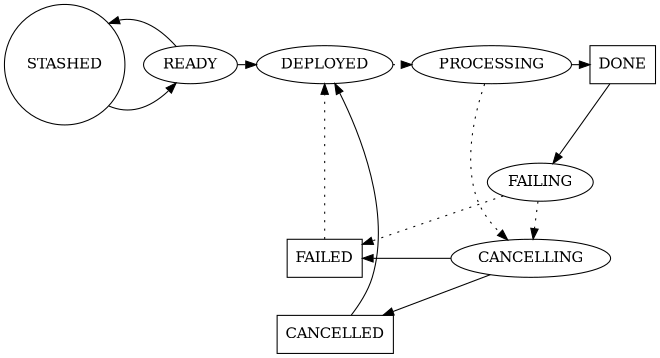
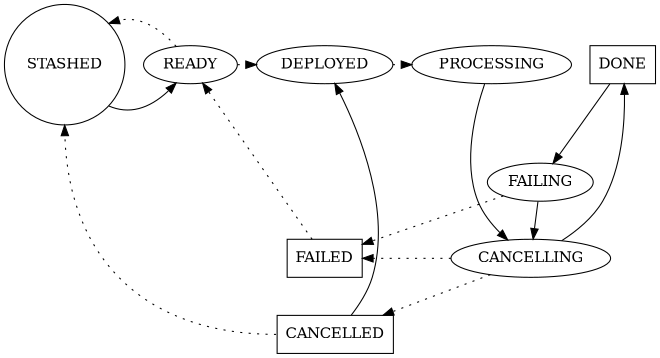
(151, 26) -> (151, 26)
(242, 65) -> (242, 65)
(575, 65) -> (613, 177)
(471, 162) -> (471, 162)
(325, 167) -> (260, 166)
(536, 215) -> (536, 215)
(412, 258) -> (412, 258)
none -> (125, 283)
(442, 293) -> (442, 293)
